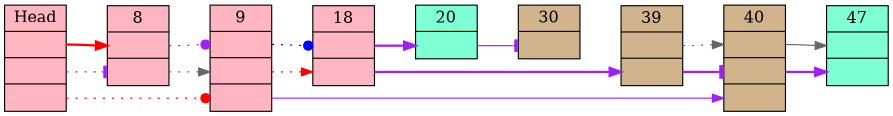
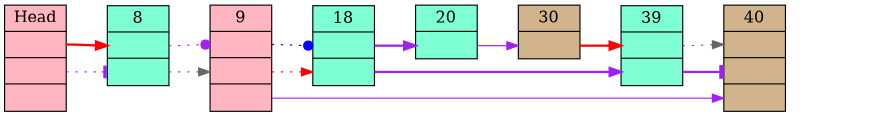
(138, 46) -> (138, 46)
(344, 46) -> (344, 46)
(495, 46) -> (495, 46)
none -> (595, 46)
(652, 46) -> (652, 46)
(857, 46) -> none
(133, 98) -> none
